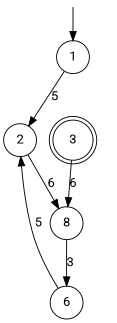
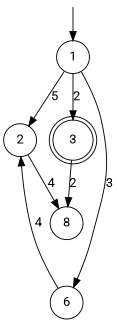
none -> (73, 92)
(51, 184) -> (51, 184)
(73, 184) -> (73, 184)
(38, 223) -> (38, 223)
(67, 258) -> (106, 175)
